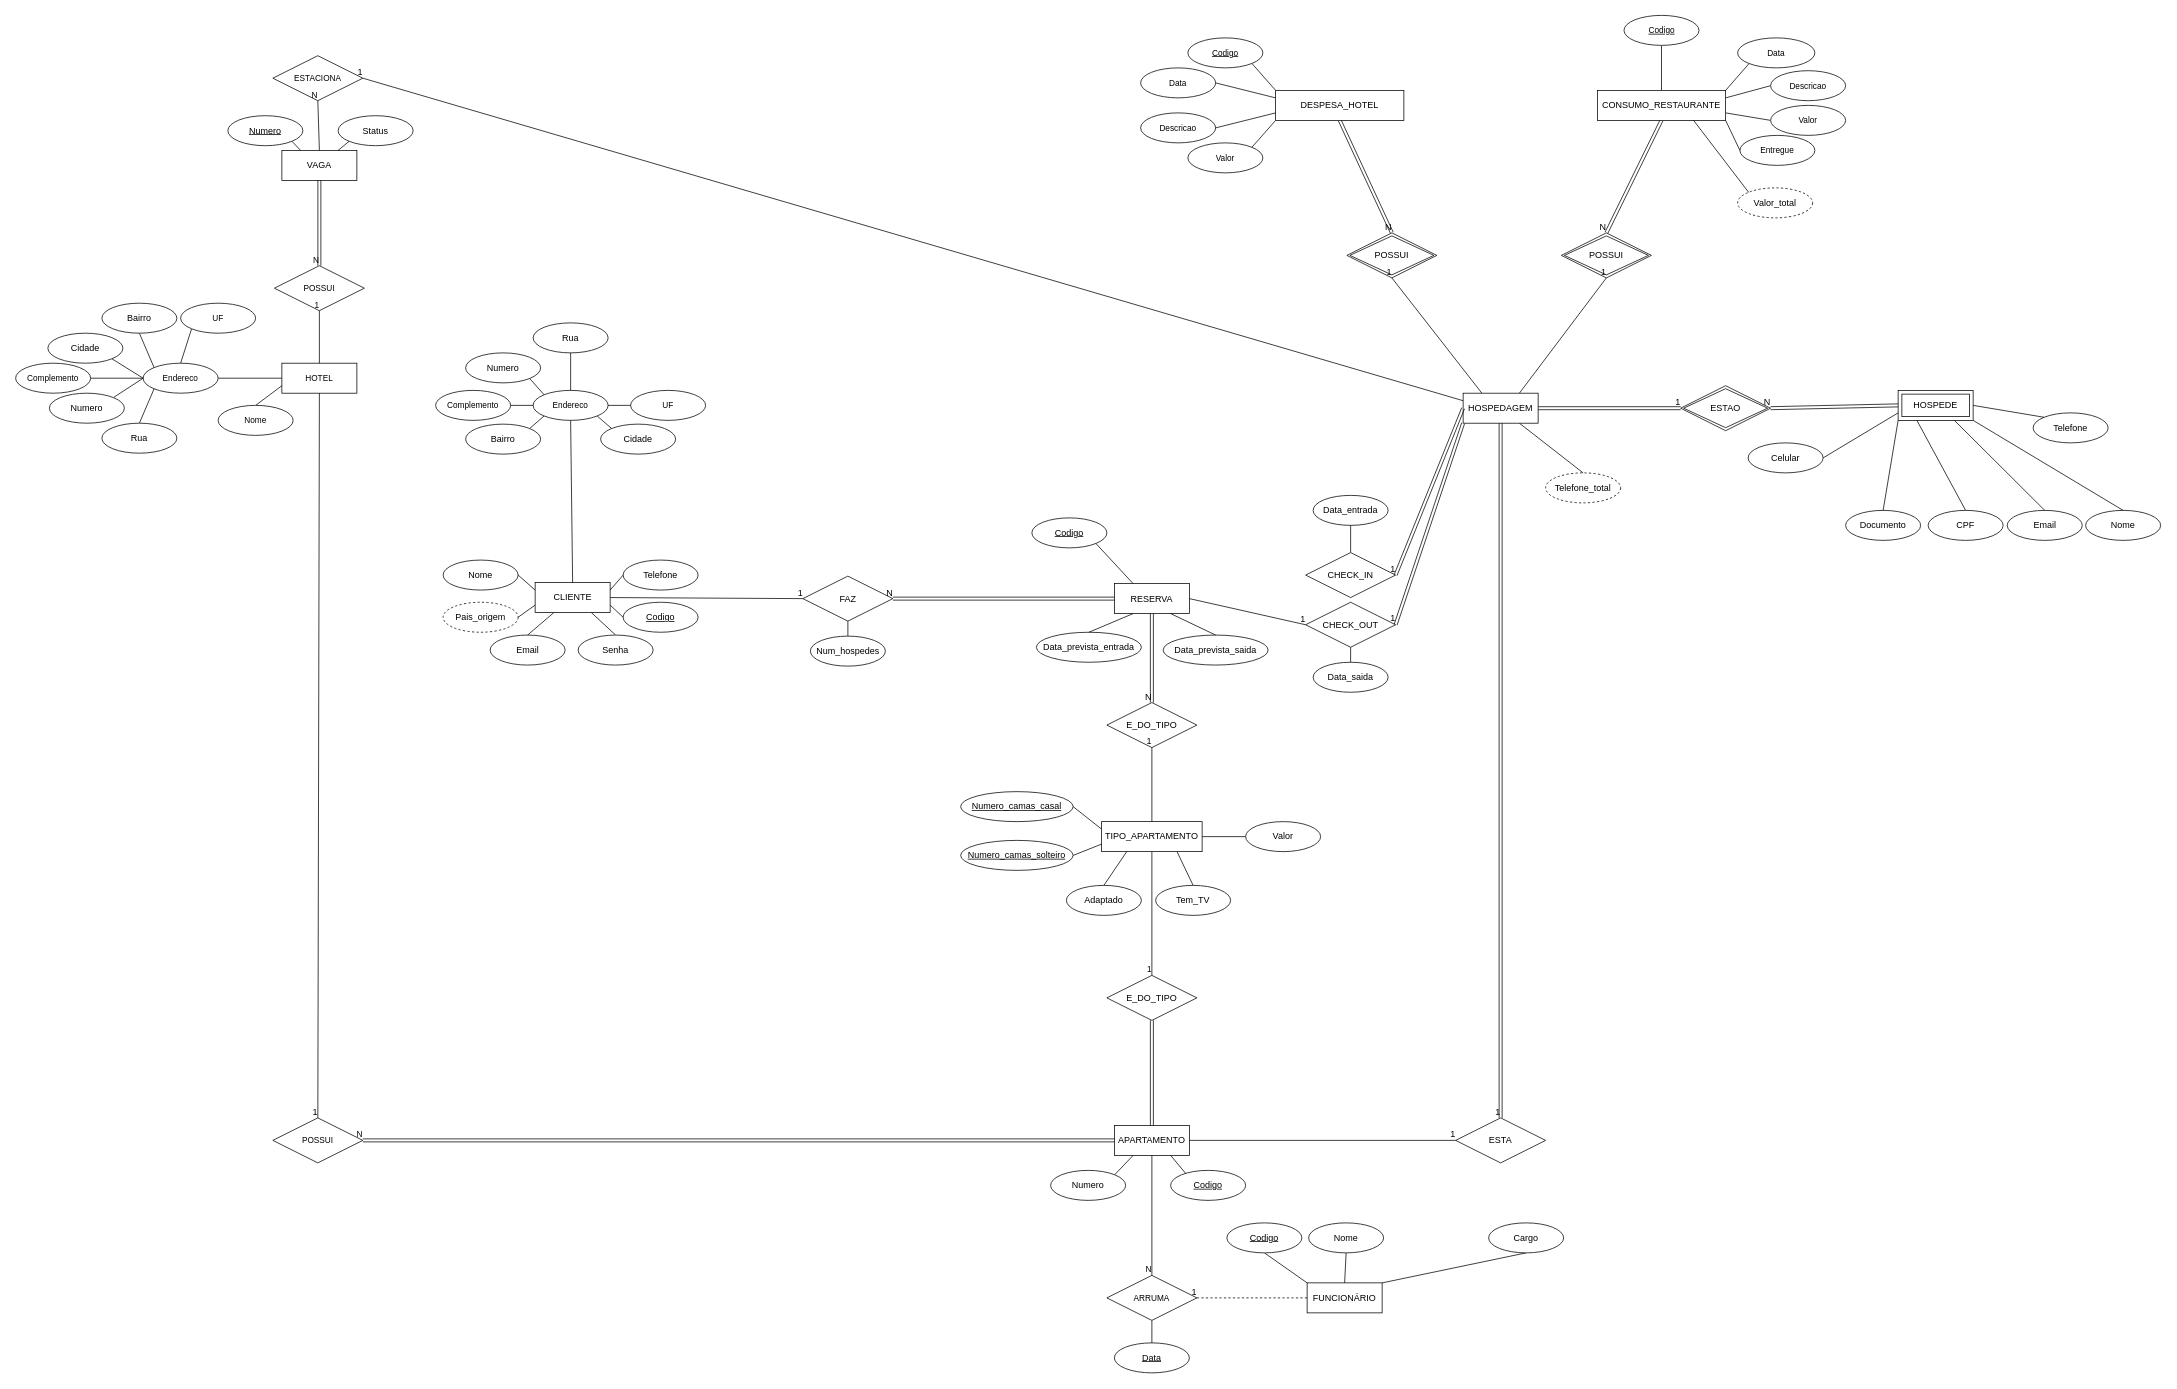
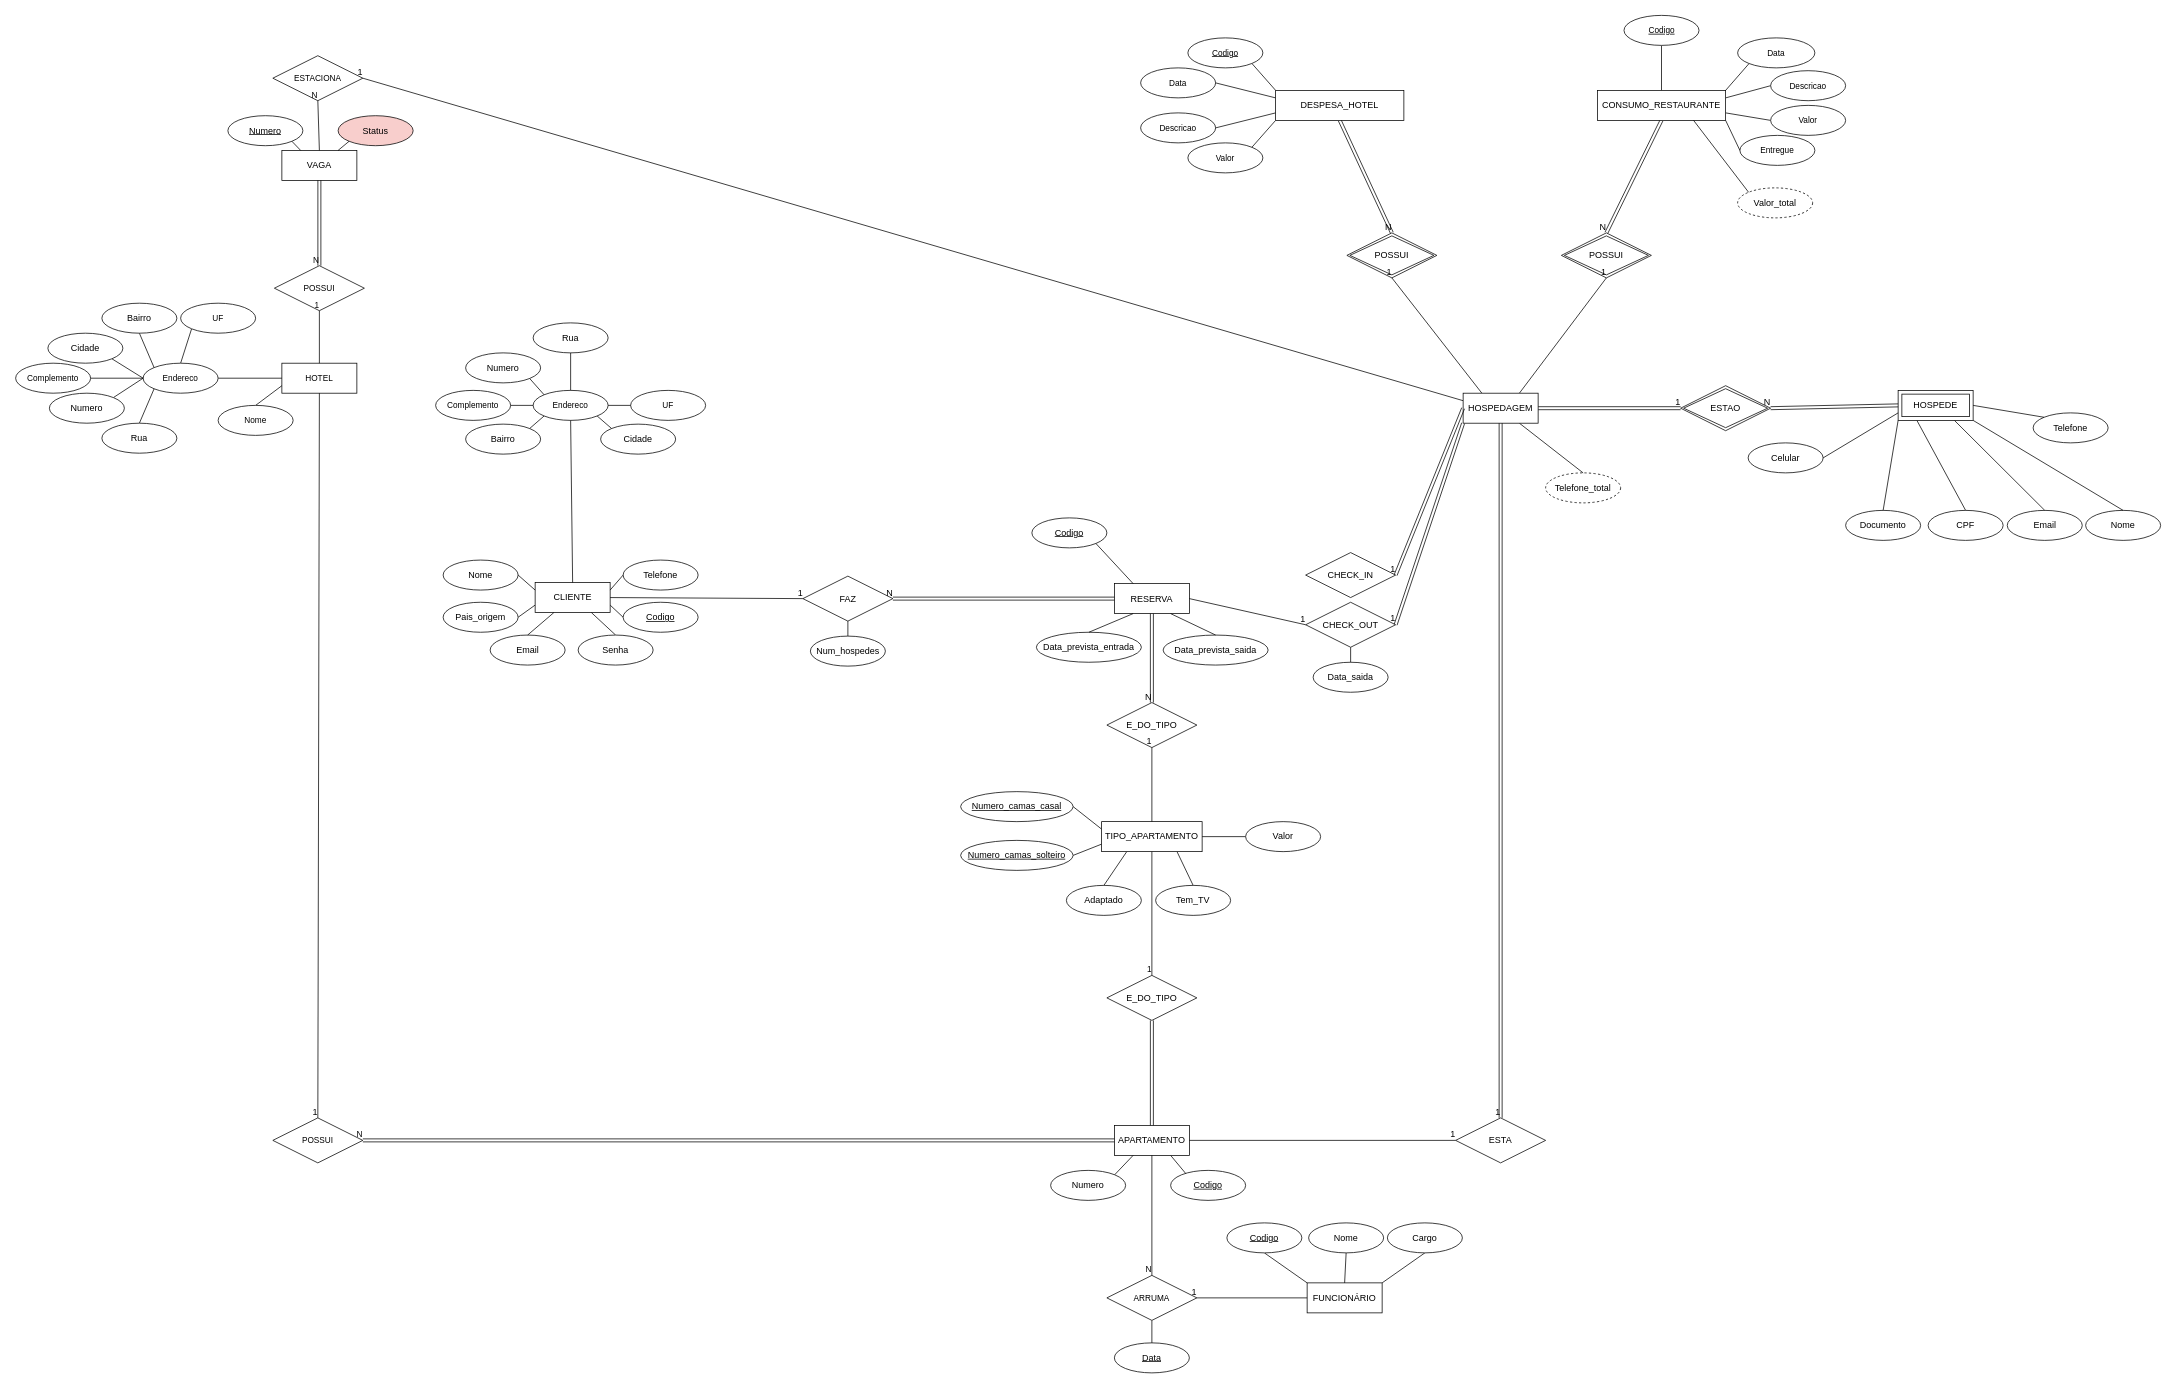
(375, 131) -> (375, 131)
(1350, 510) -> none
(1350, 538) -> none
(480, 617) -> (480, 617)
(1526, 1238) -> (1425, 1238)
(1252, 1298) -> (1252, 1298)
